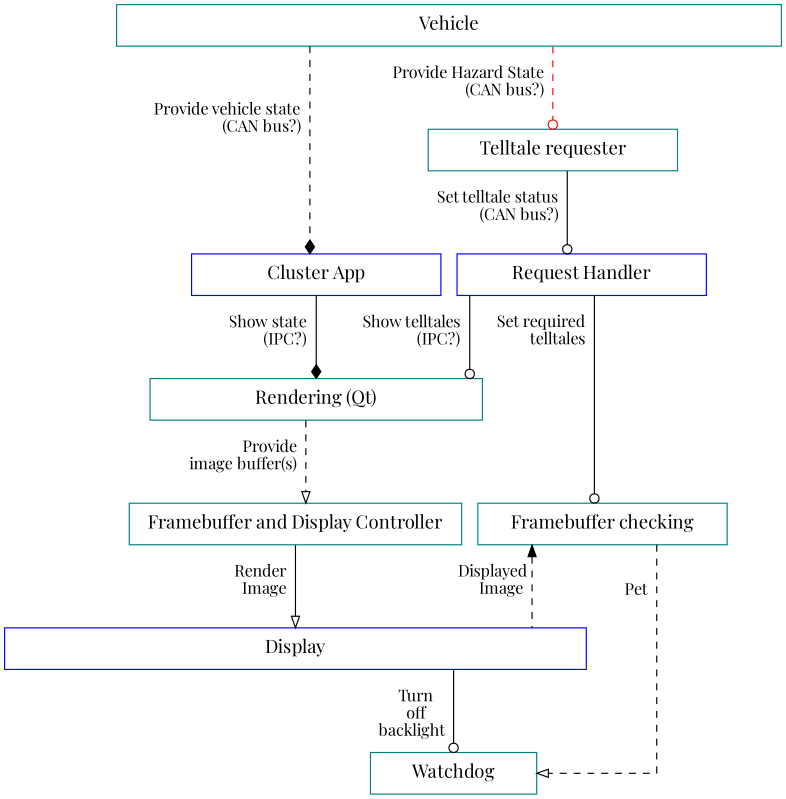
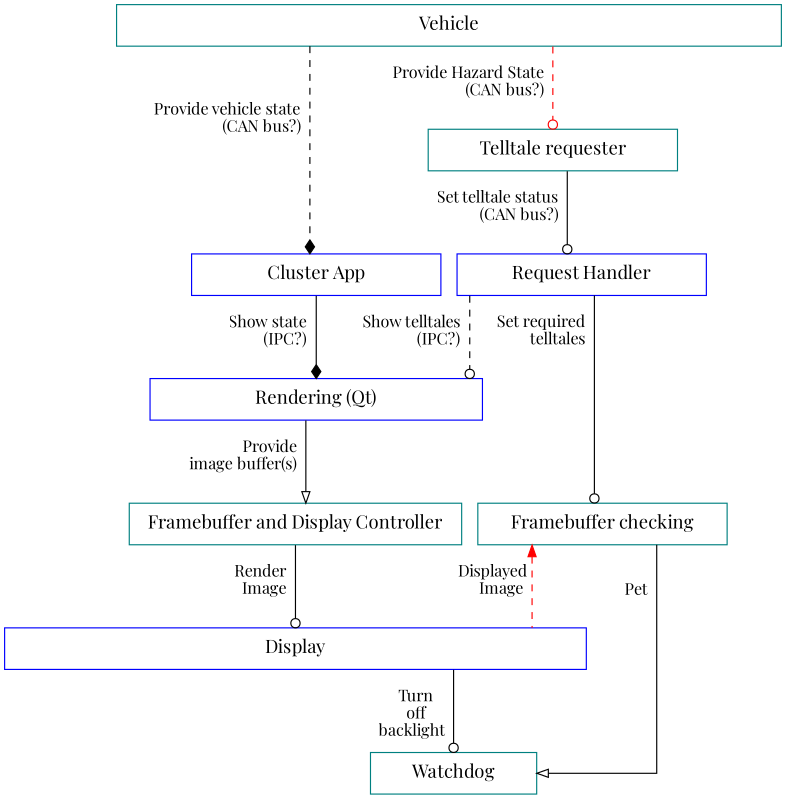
(470, 333) -> (470, 333)
(316, 399) -> (316, 399)
(306, 456) -> (306, 456)
(295, 581) -> (295, 582)
(532, 592) -> (532, 592)
(657, 713) -> (657, 713)
